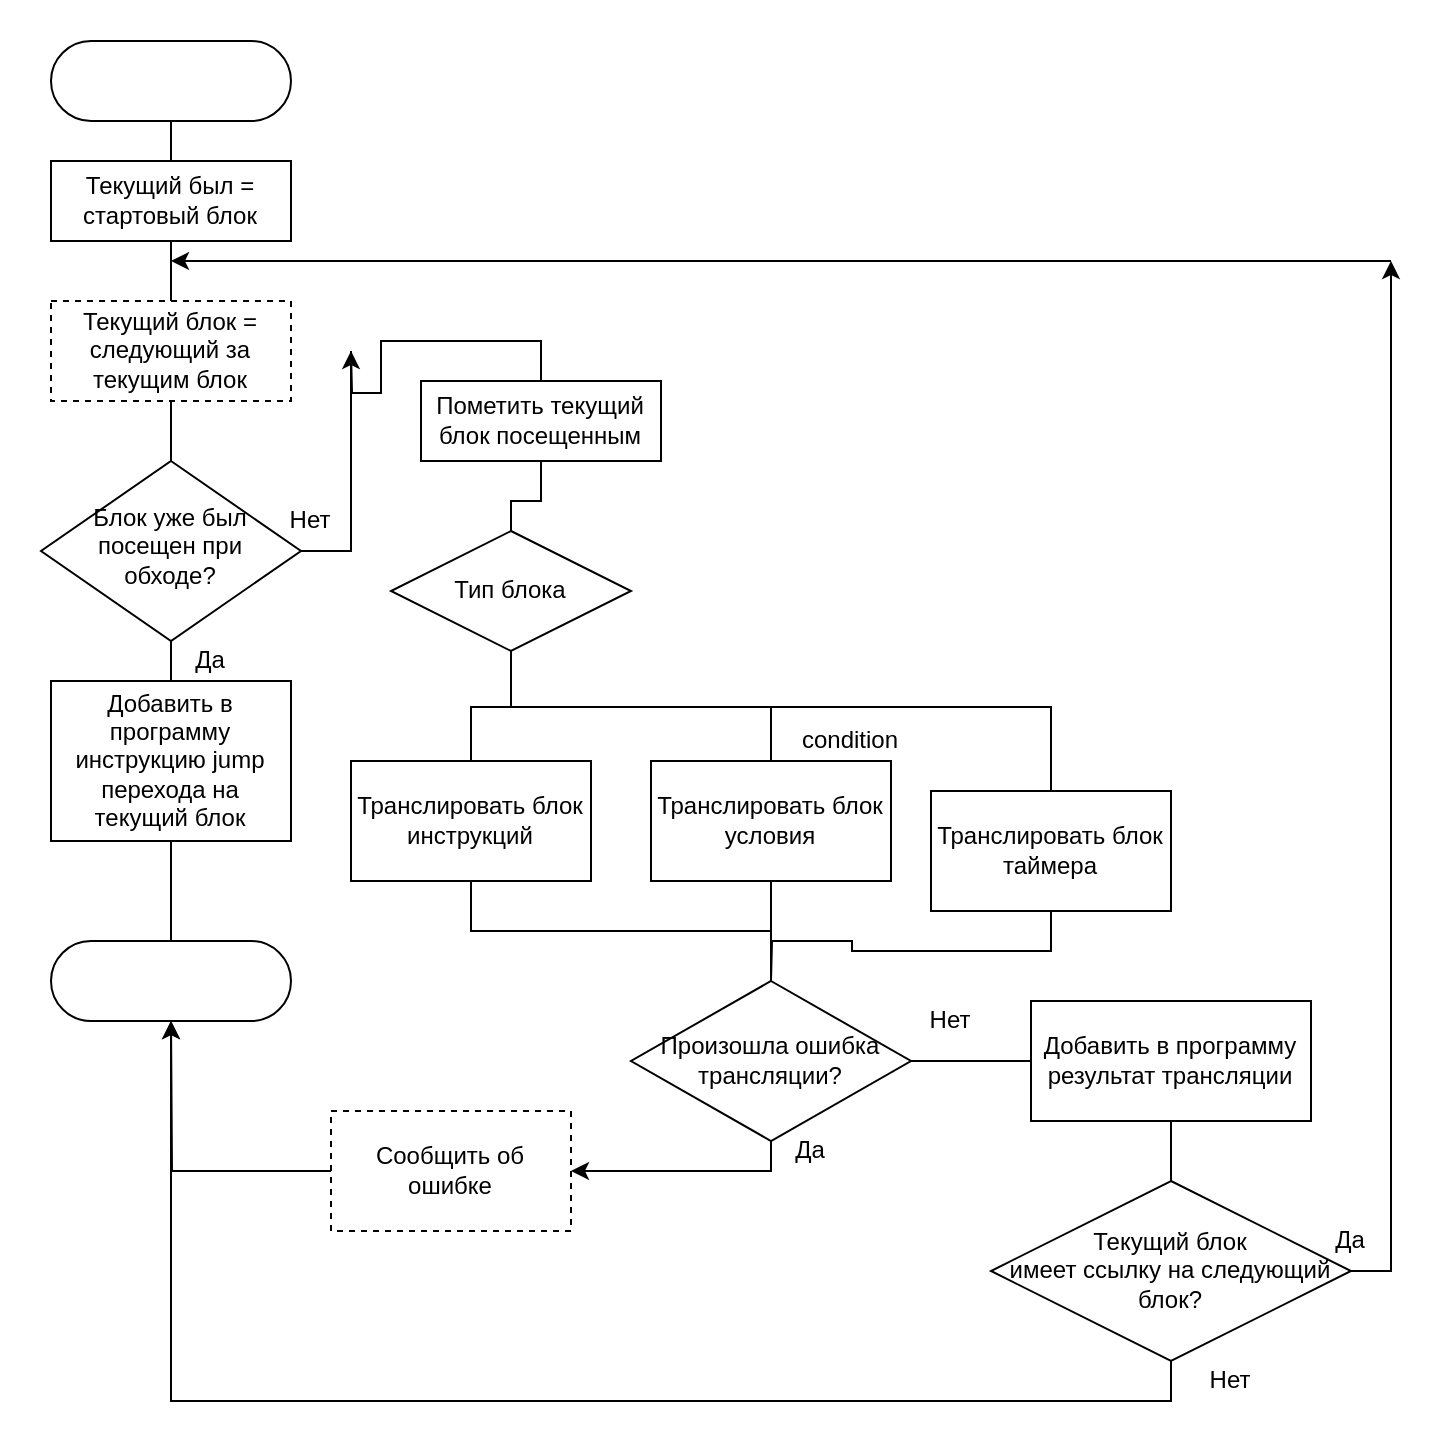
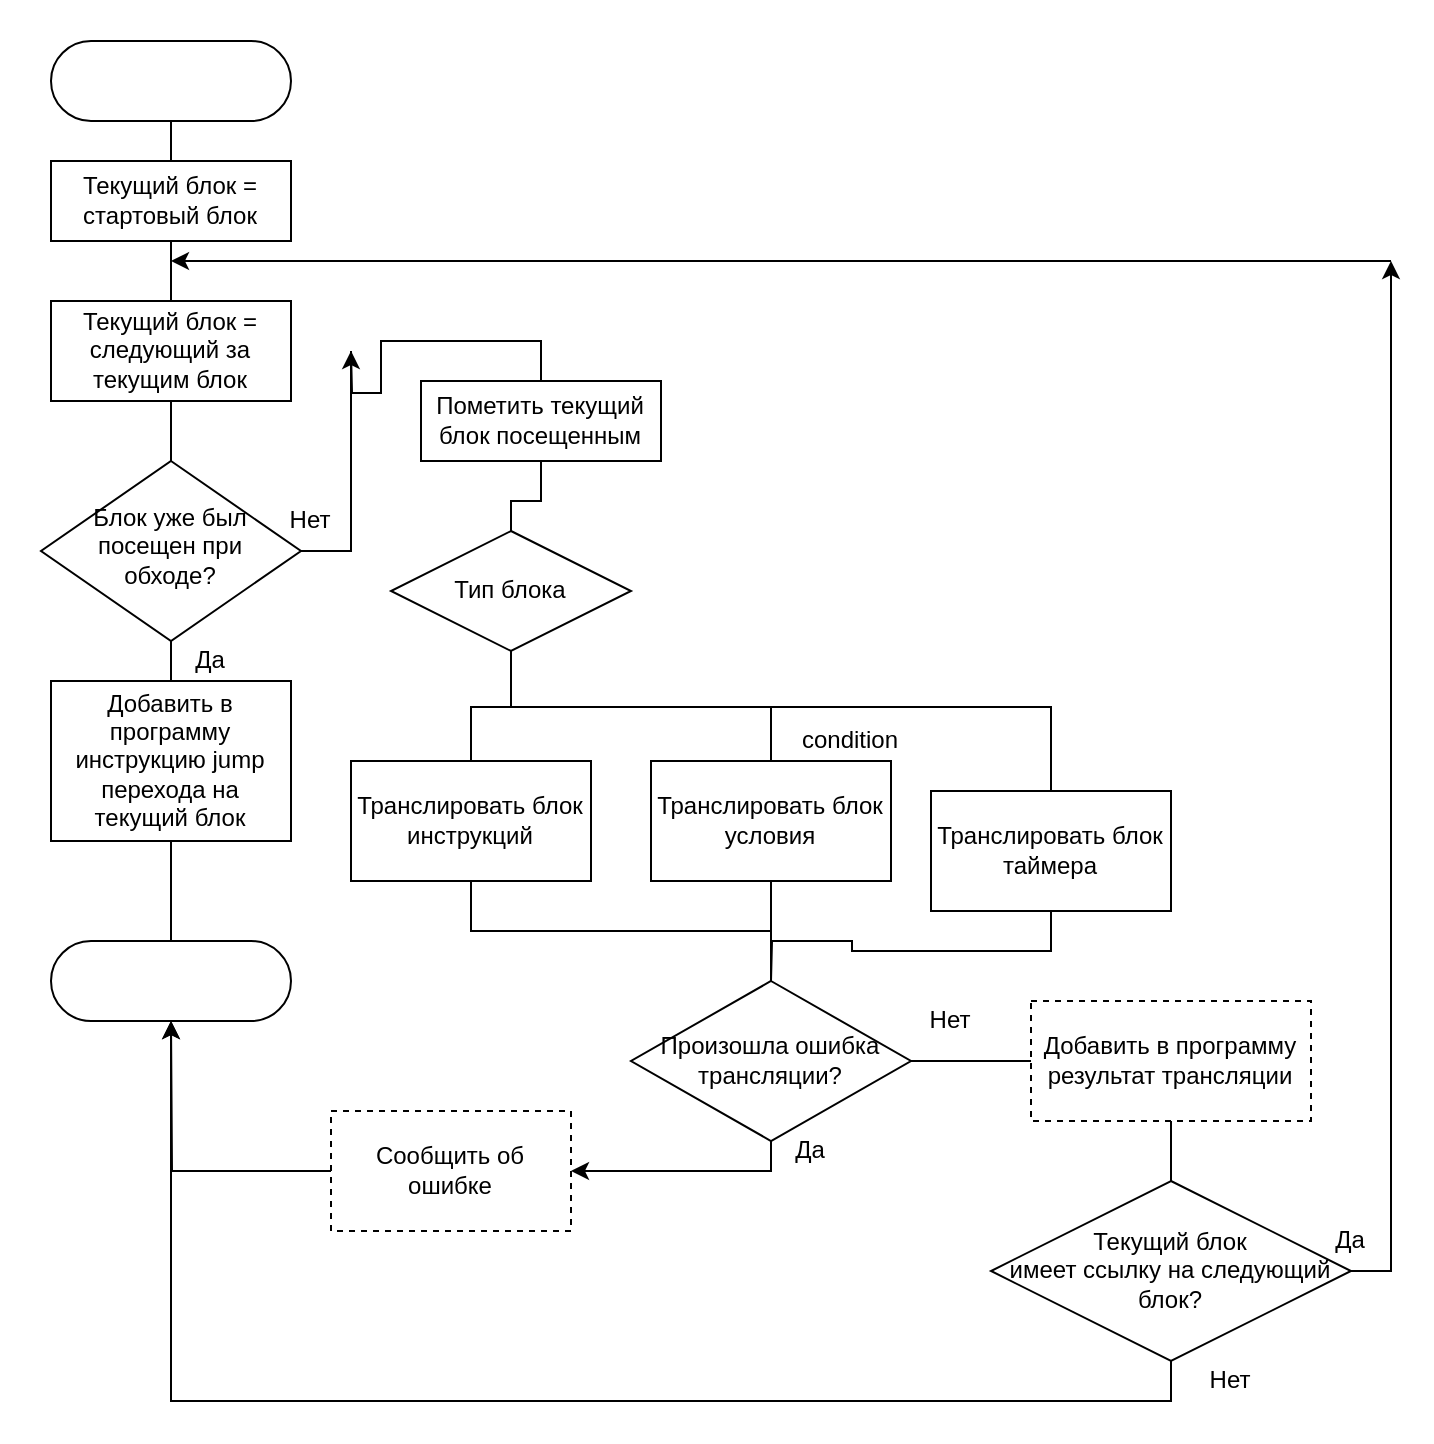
(171, 201) -> (171, 201)
(171, 351) -> (171, 351)
(1171, 1061) -> (1171, 1061)
